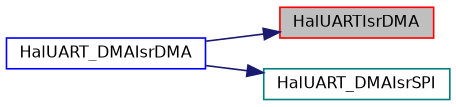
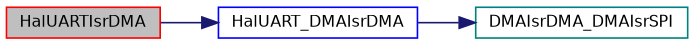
(235, 38) -> (181, 23)
(357, 84) -> (582, 23)
